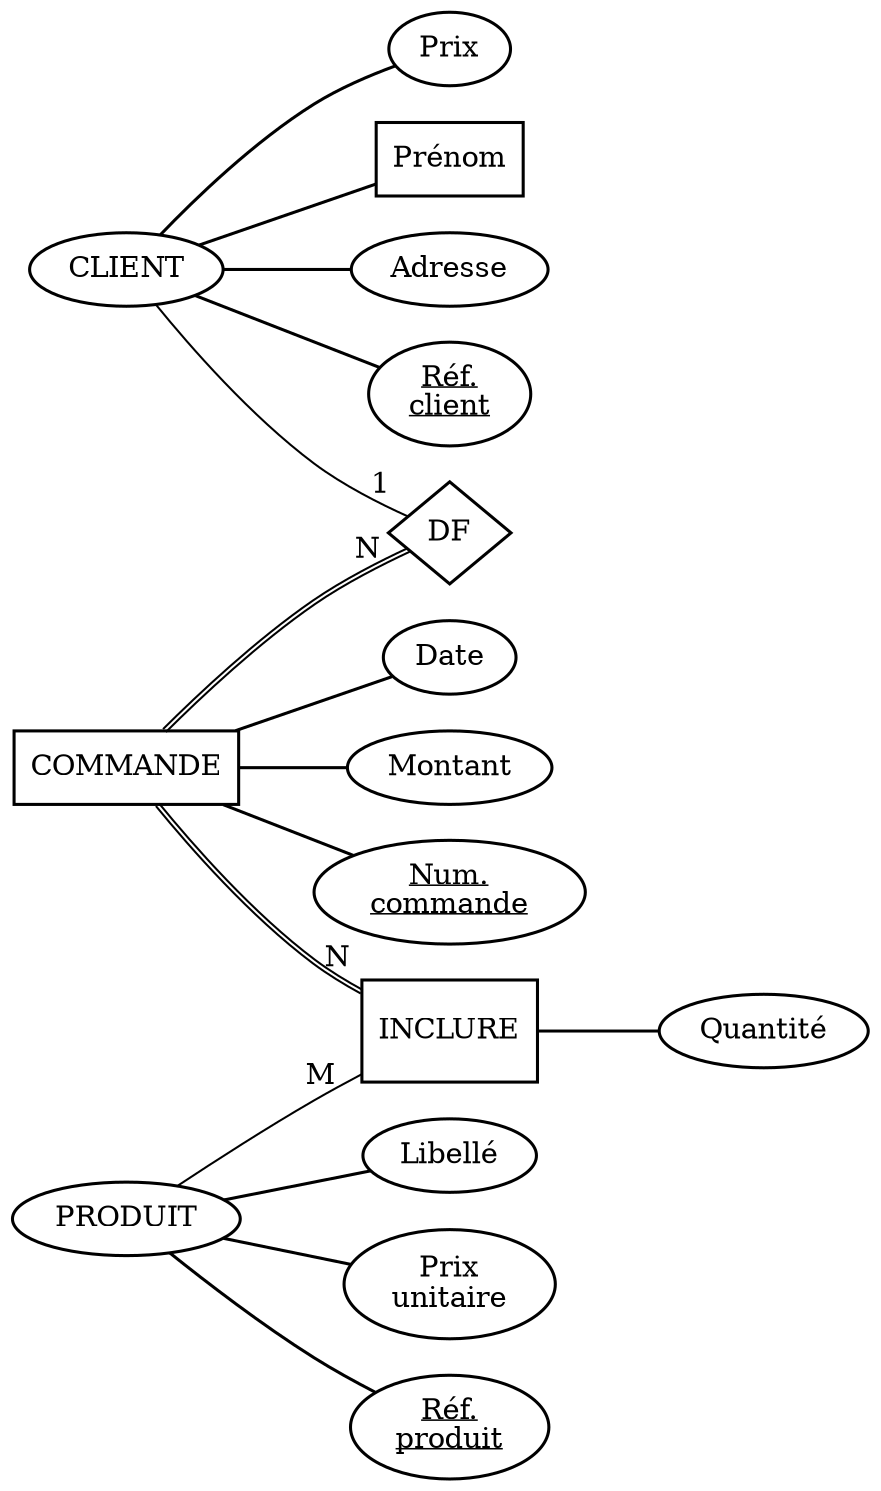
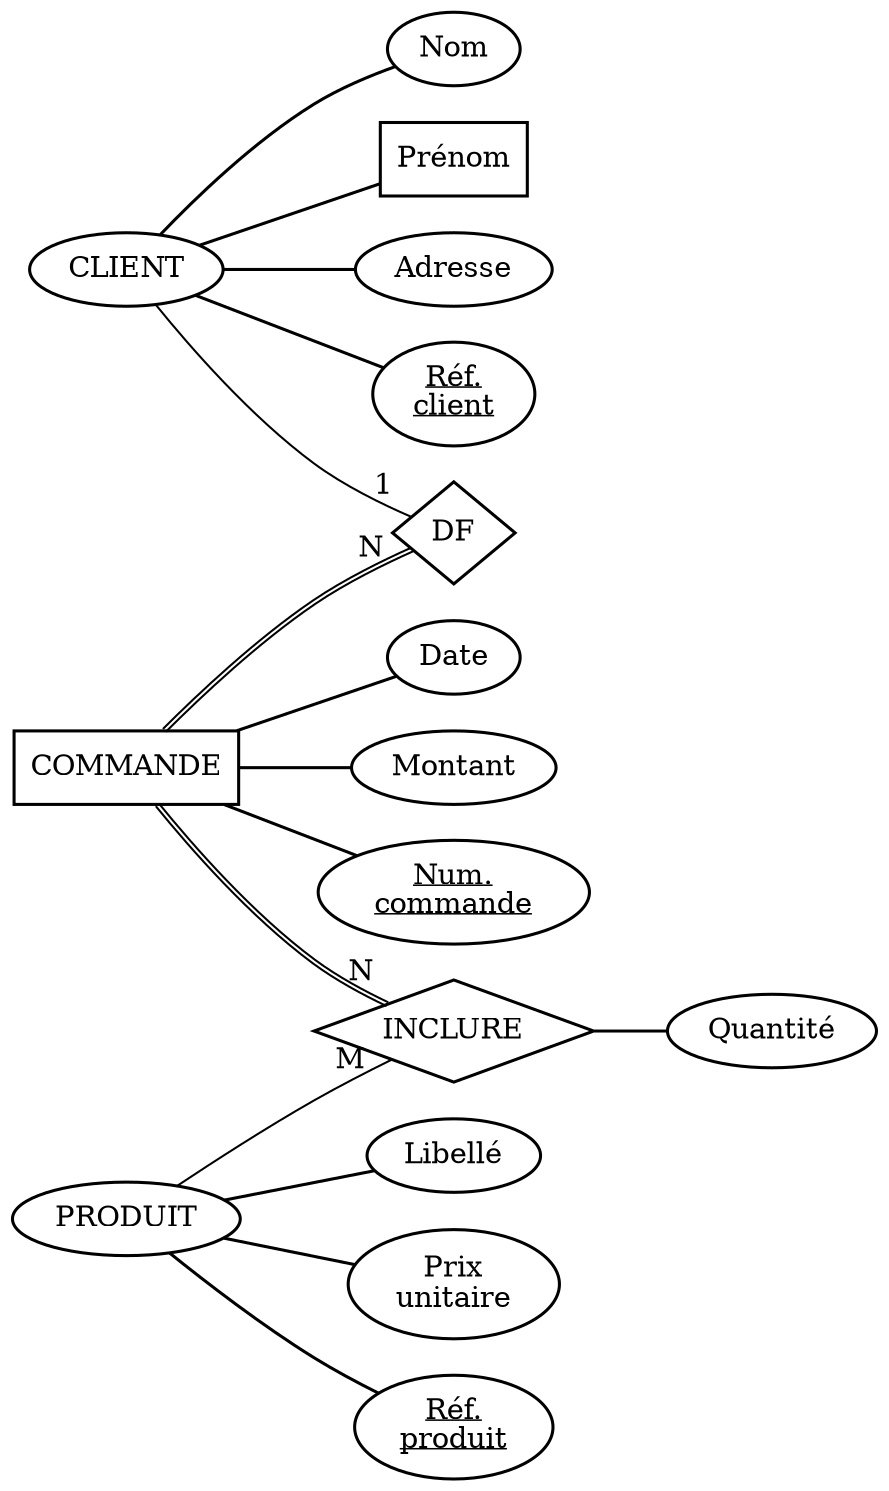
(450, 49) -> (454, 49)
(450, 1031) -> (454, 1031)
